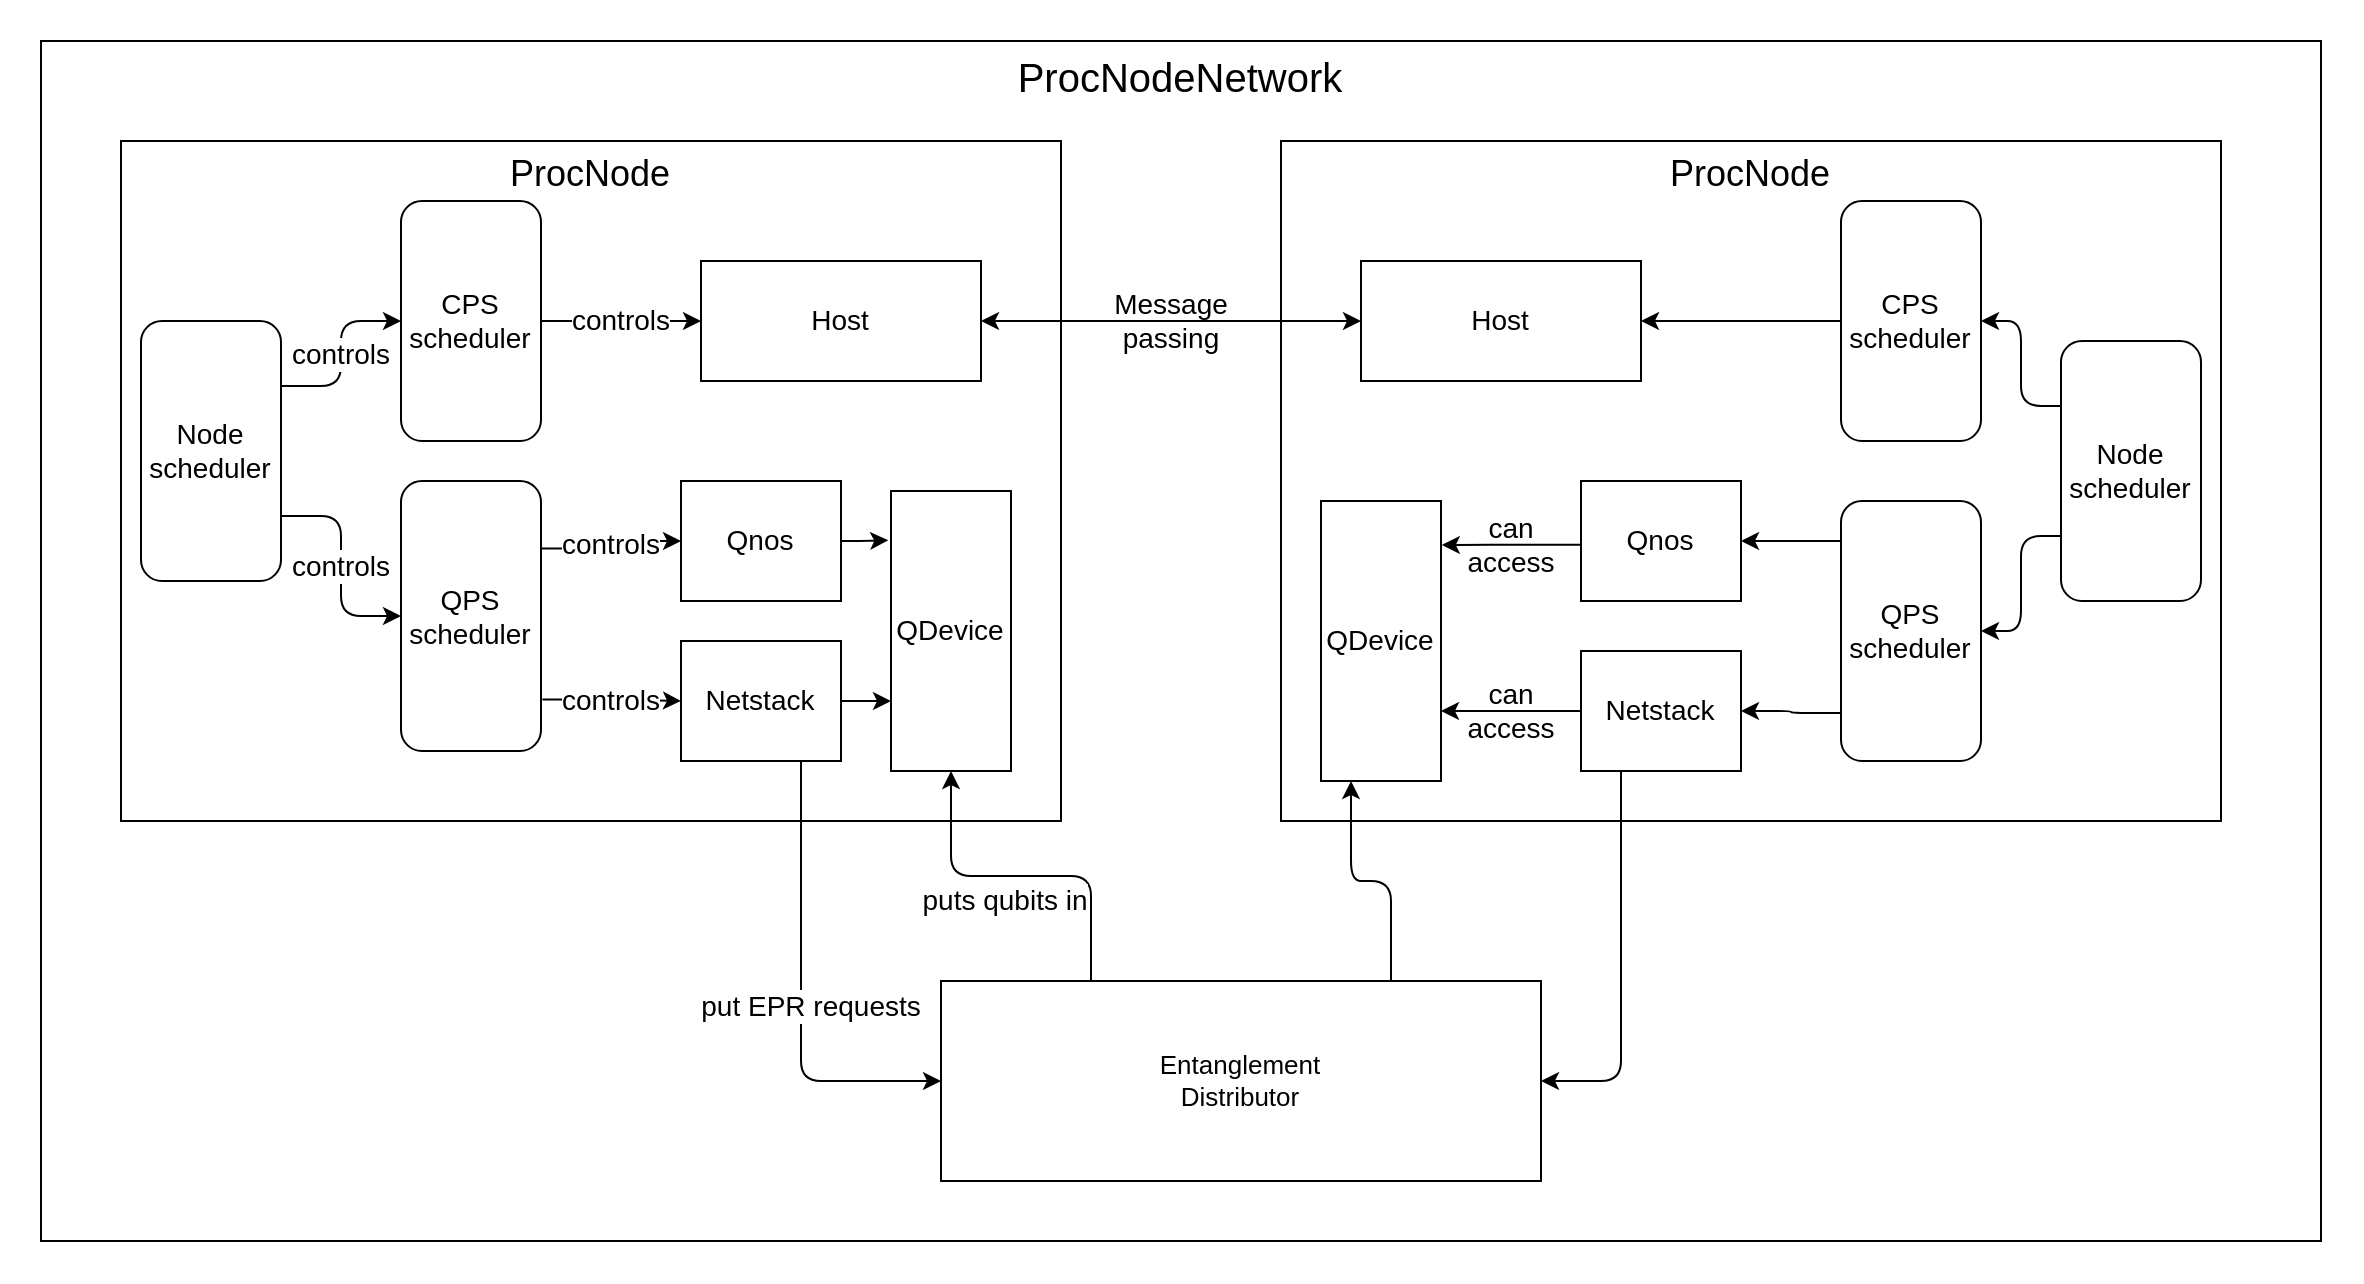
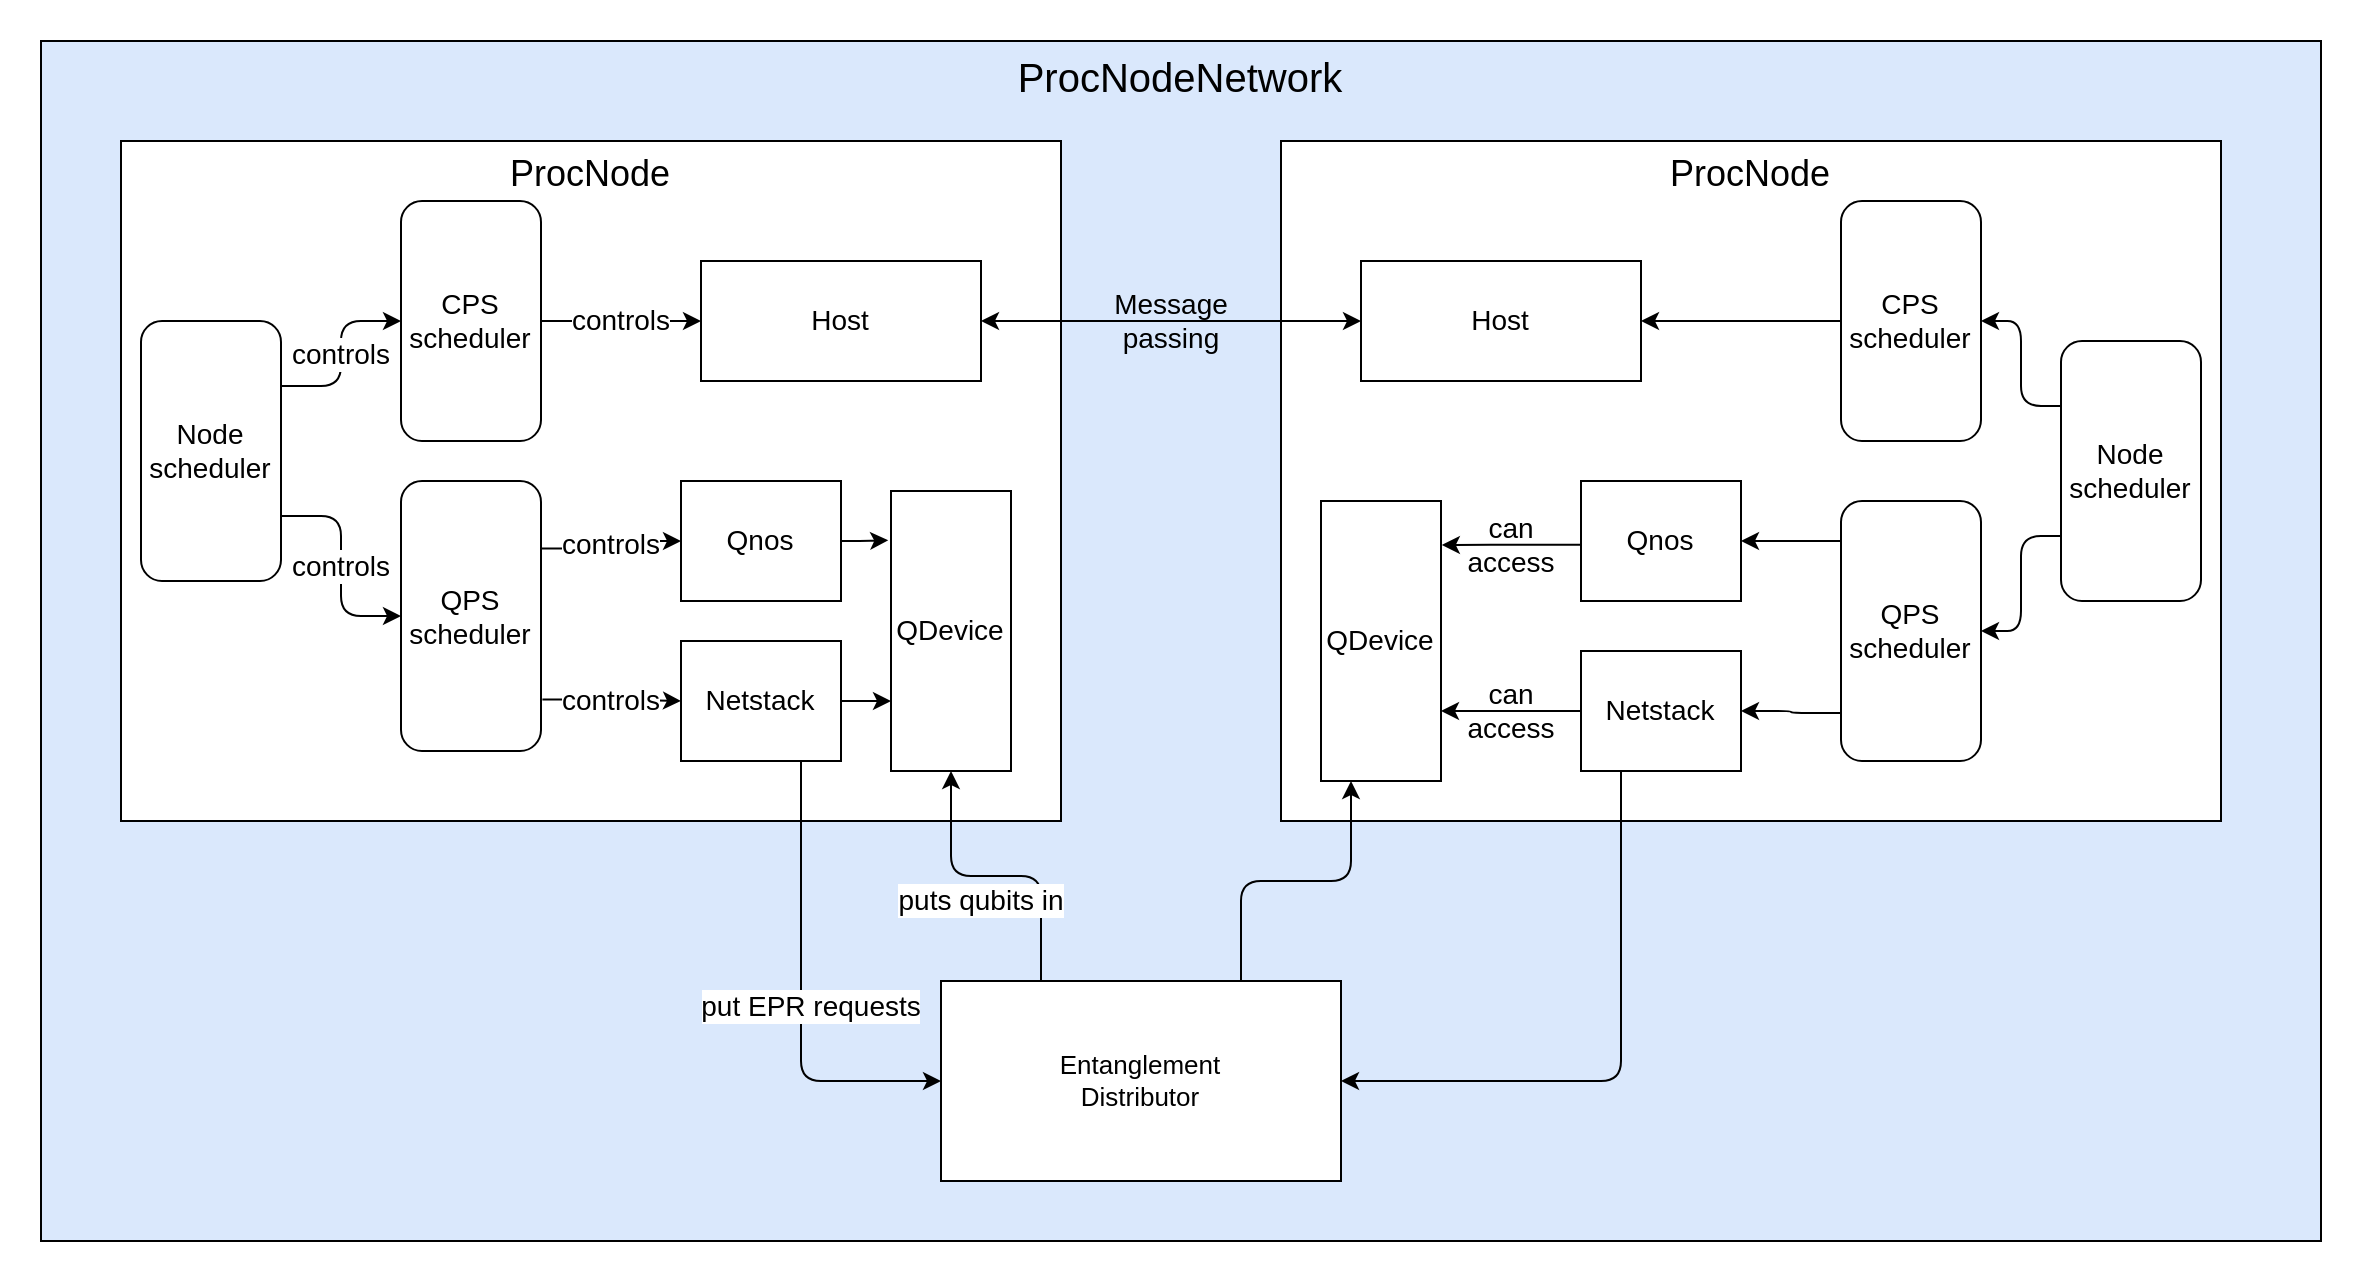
(1181, 641) -> (1181, 641)
(1241, 1081) -> (1141, 1081)
